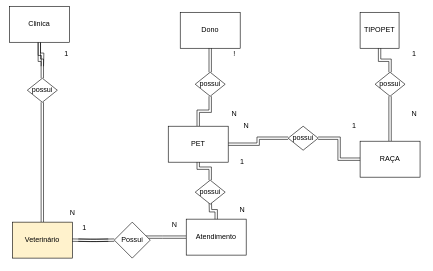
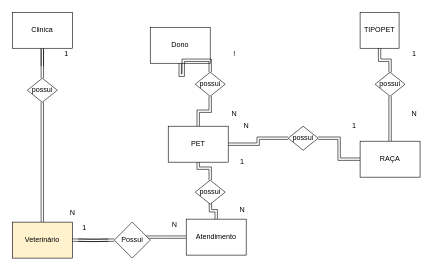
(39, 24) -> (42, 30)
(210, 30) -> (180, 45)
